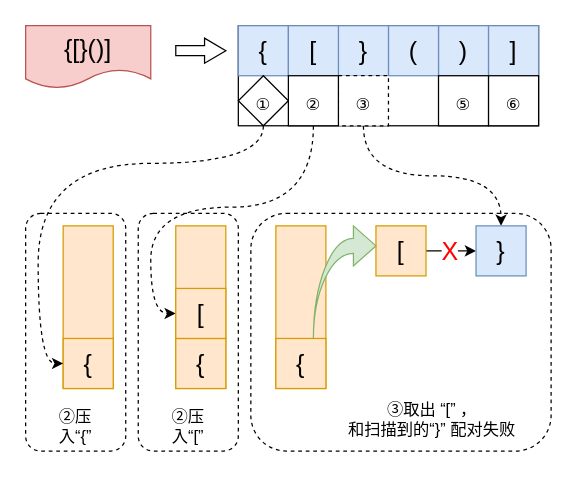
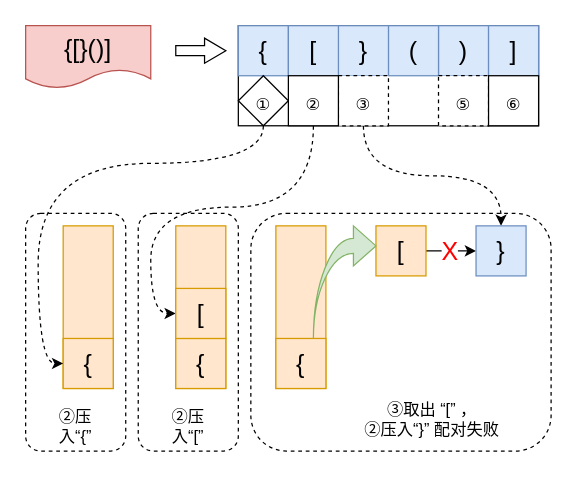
(463, 101) -> (463, 101)
(432, 419) -> (432, 419)
